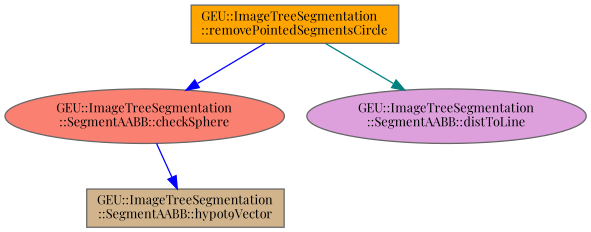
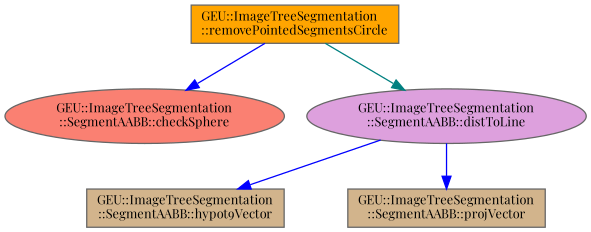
(164, 160) -> (315, 162)
none -> (447, 208)
